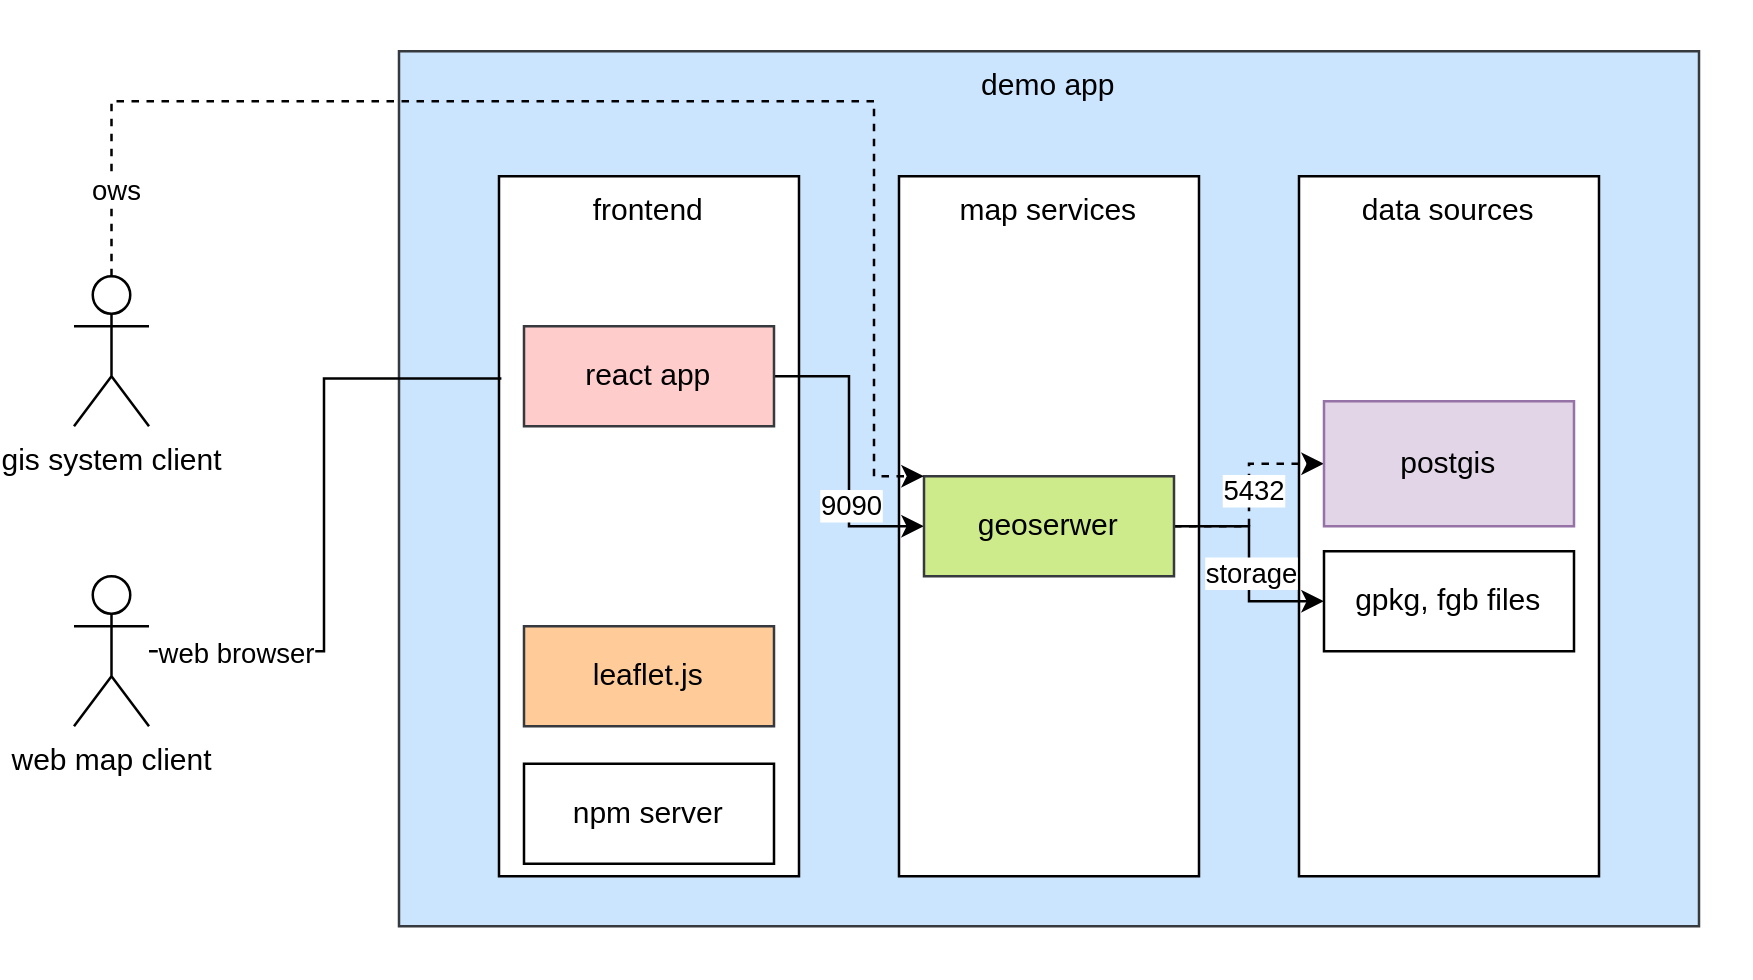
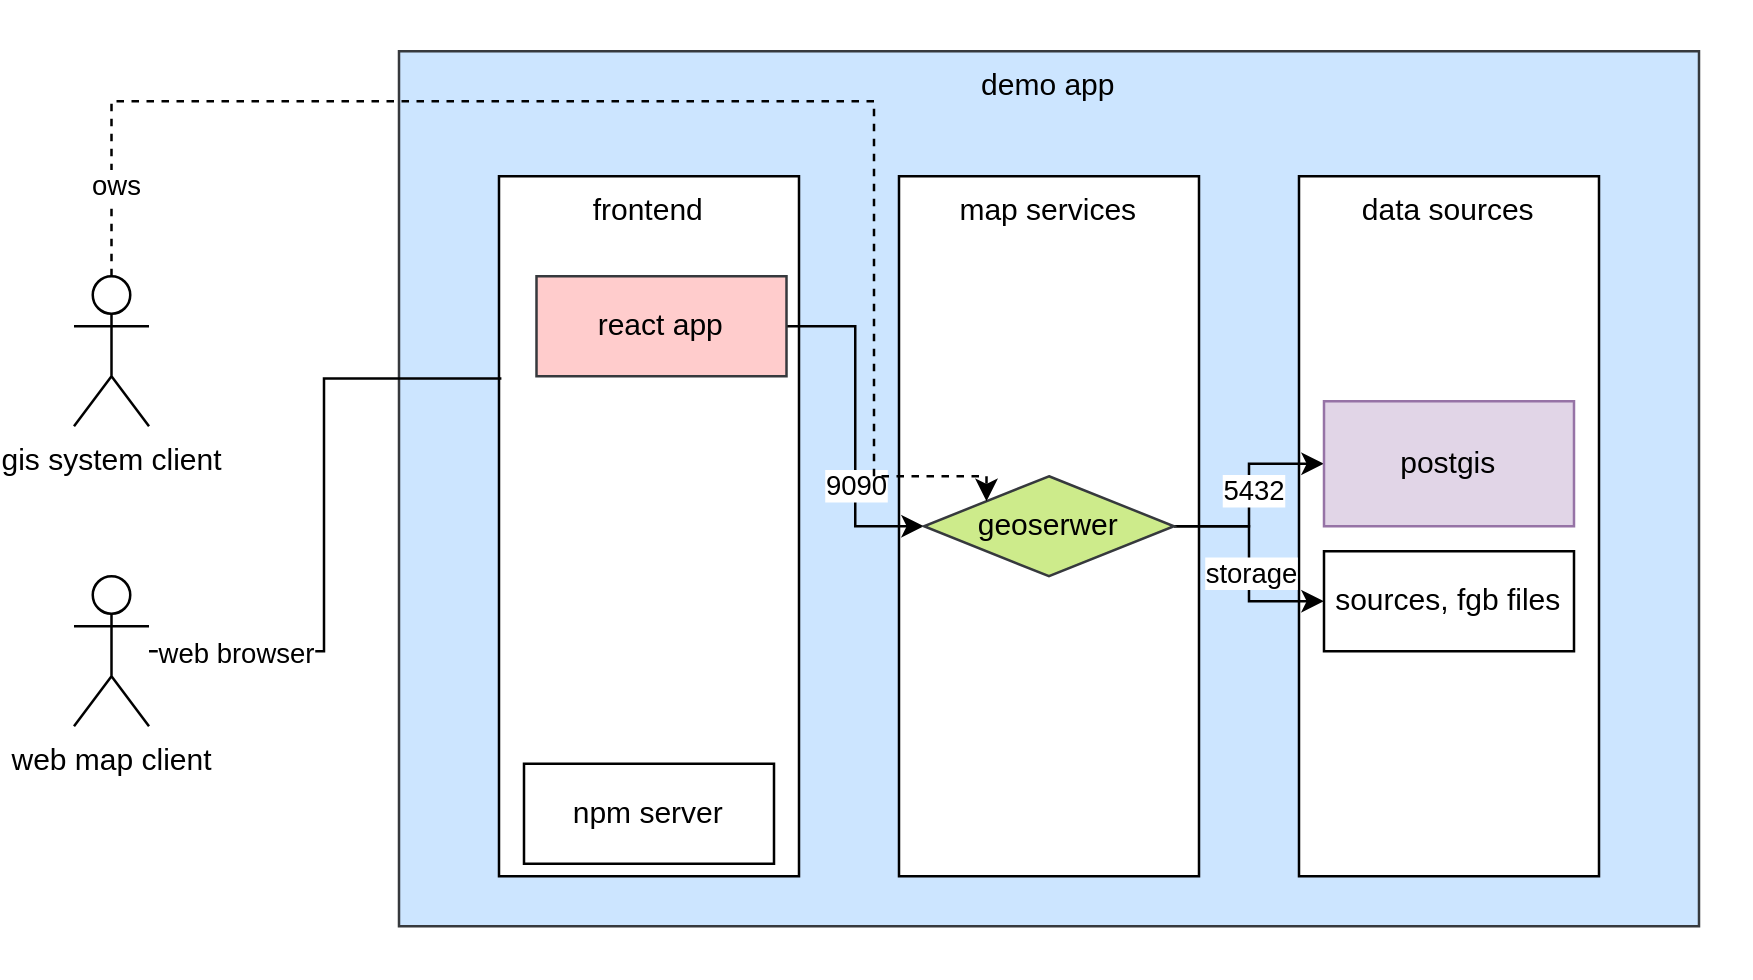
(649, 376) -> (661, 326)
(1272, 464) -> (1272, 464)
(1049, 526) -> (1049, 526)
(1449, 601) -> (1449, 601)
(649, 676) -> none
